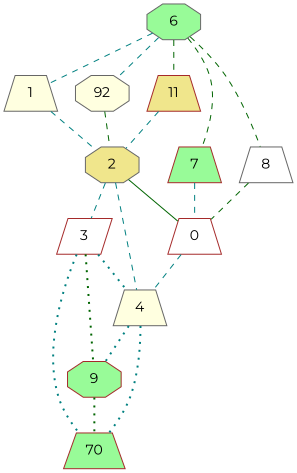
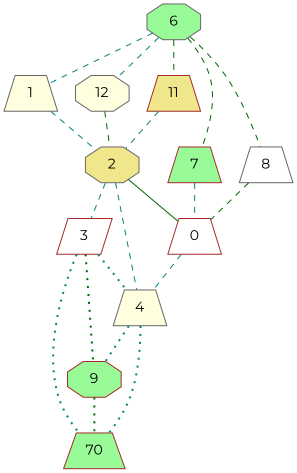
(102, 93) -> (102, 93)
